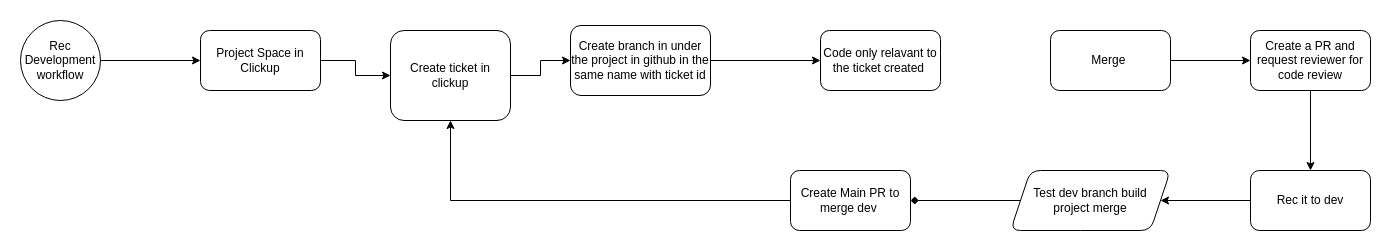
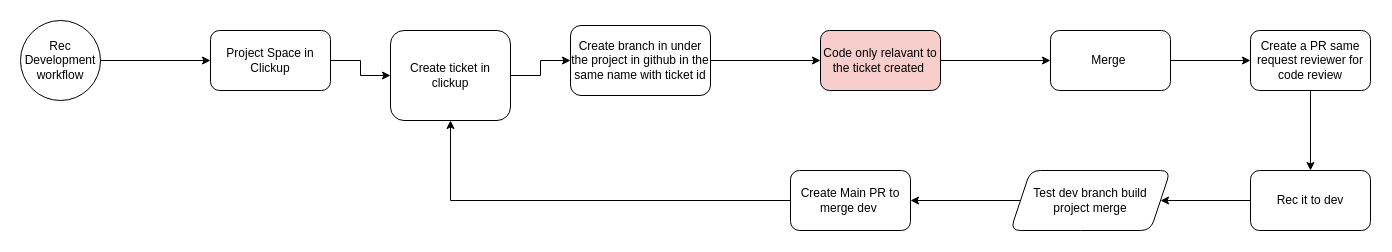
(261, 61) -> (271, 61)
(881, 61) -> (881, 61)
none -> (992, 61)
(1311, 61) -> (1311, 61)
(919, 201) -> (918, 201)
